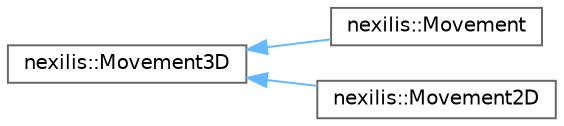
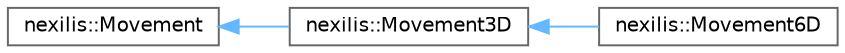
(299, 43) -> (264, 27)
(437, 100) -> (718, 27)
